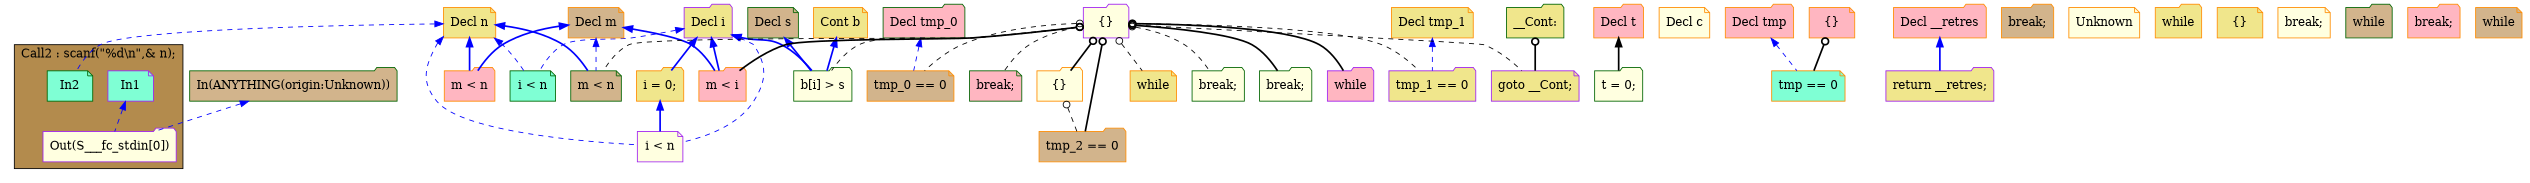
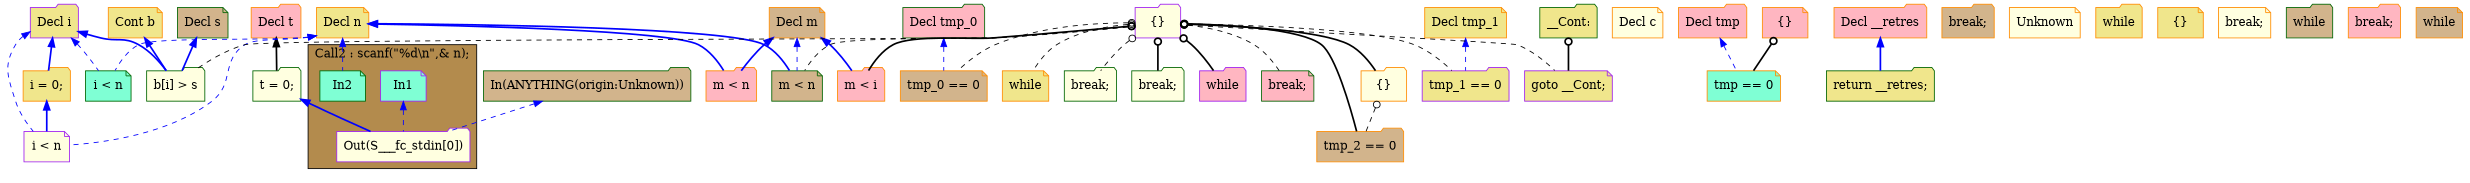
(716, 59) -> none
(1940, 86) -> (1880, 86)
none -> (340, 118)
